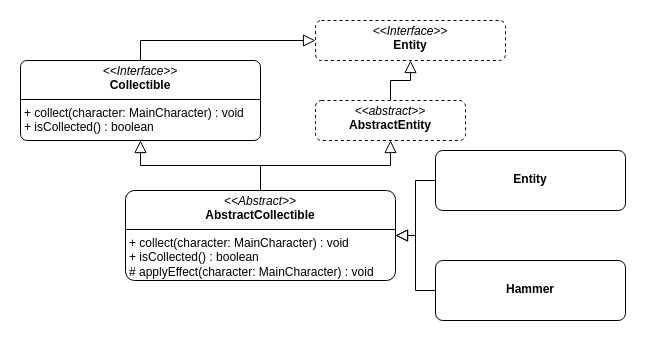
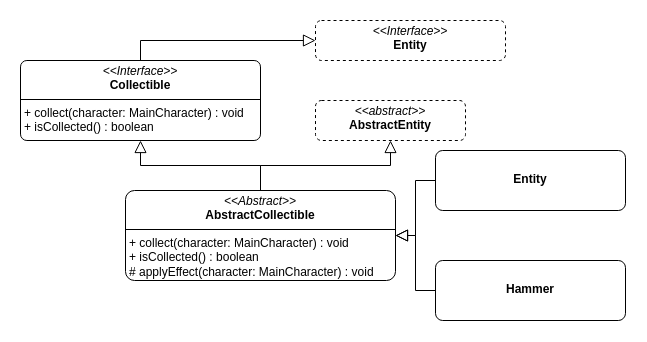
(394, 81) -> none
